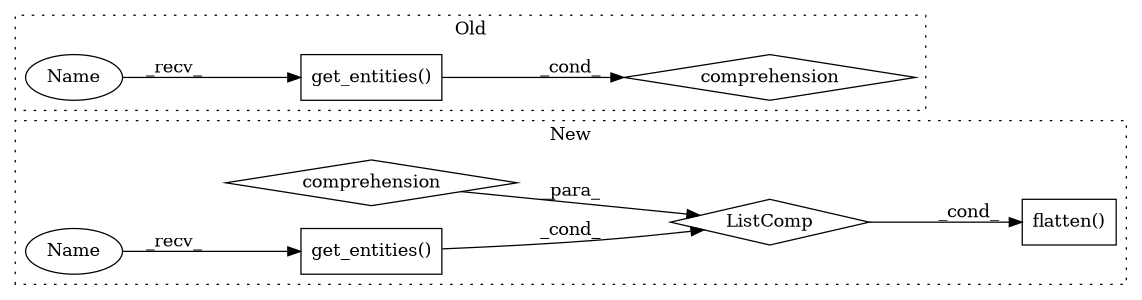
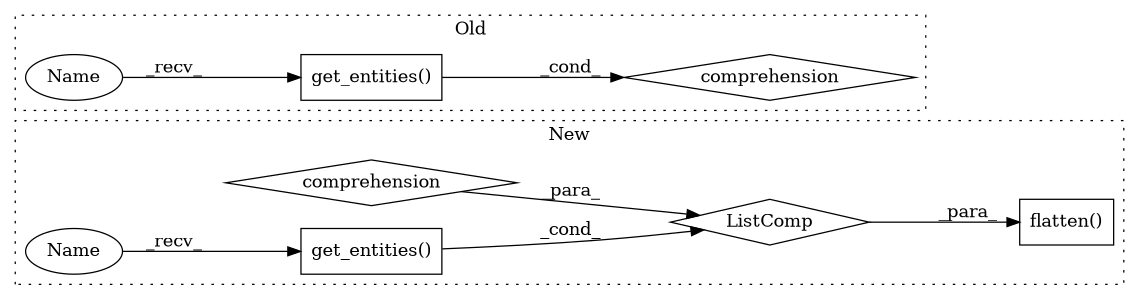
(969, 213) -> (968, 213)
